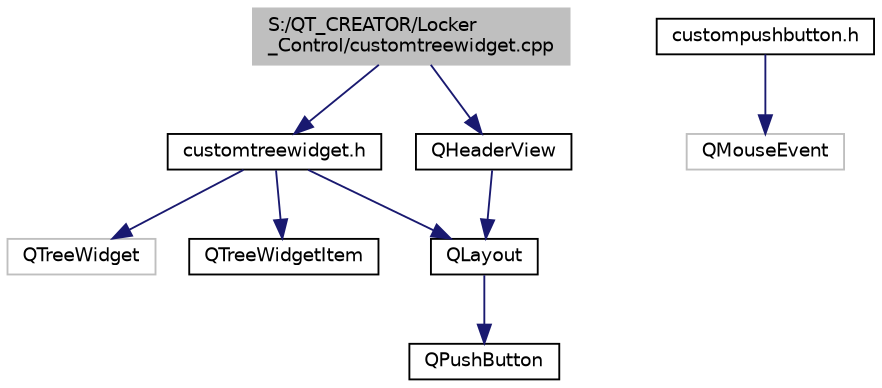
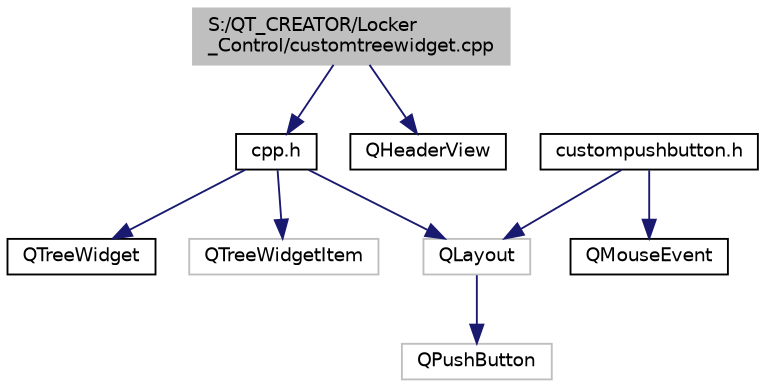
(274, 152) -> (276, 152)
(765, 152) -> (649, 257)
(490, 195) -> (571, 199)
(82, 257) -> (82, 257)
(284, 257) -> (284, 257)
(484, 257) -> (477, 257)
(484, 362) -> (477, 362)
